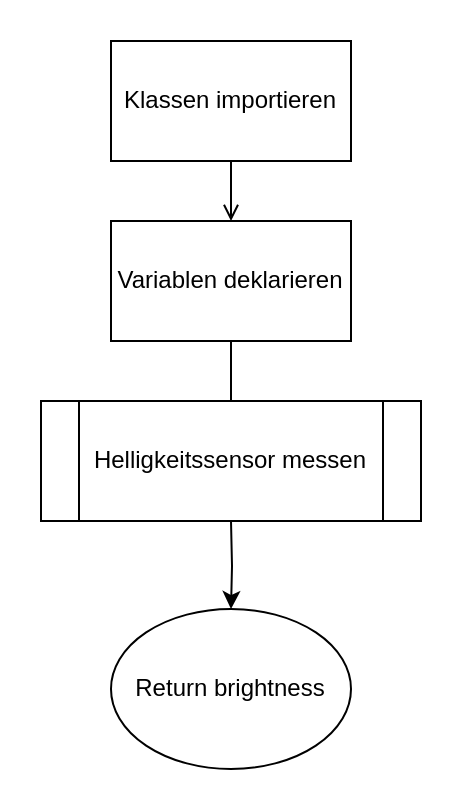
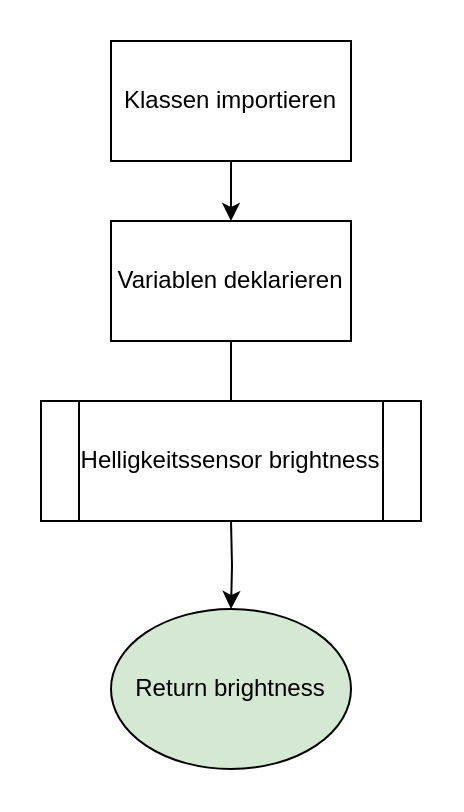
(231, 209) -> (231, 206)
(231, 461) -> (231, 461)
(231, 689) -> (231, 689)
